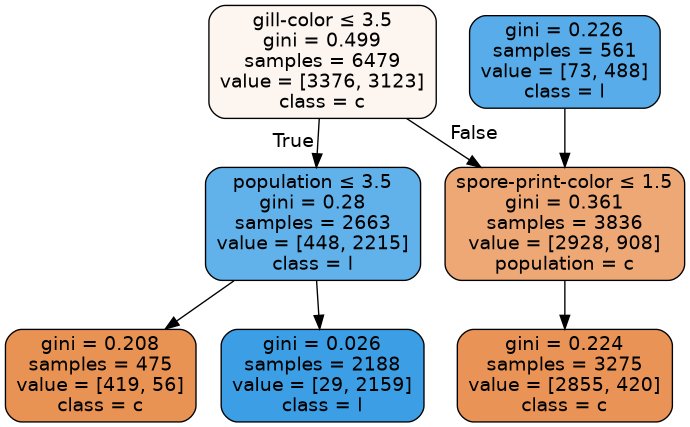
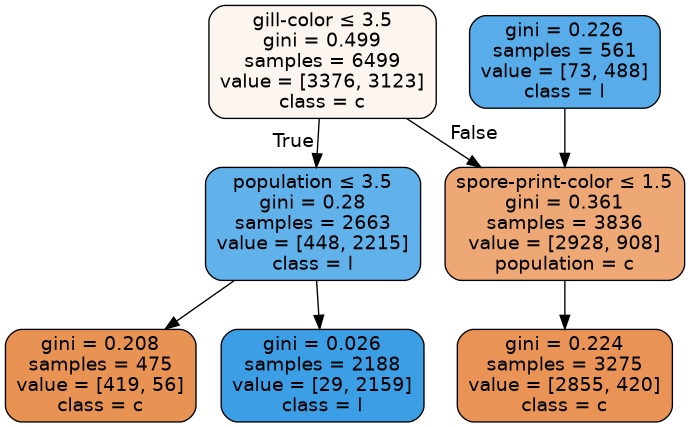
(323, 61) -> (323, 61)
